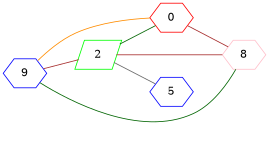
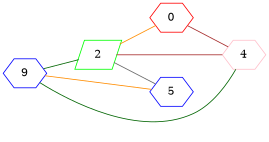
(89, 28) -> (98, 83)
(138, 35) -> (138, 35)
(244, 55) -> (244, 55)
(61, 64) -> (61, 64)
